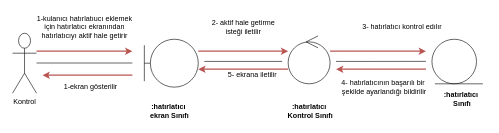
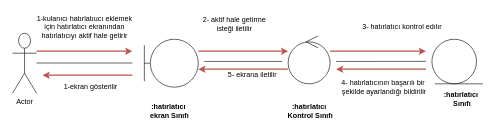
(243, 27) -> (234, 24)
(25, 102) -> (25, 102)
